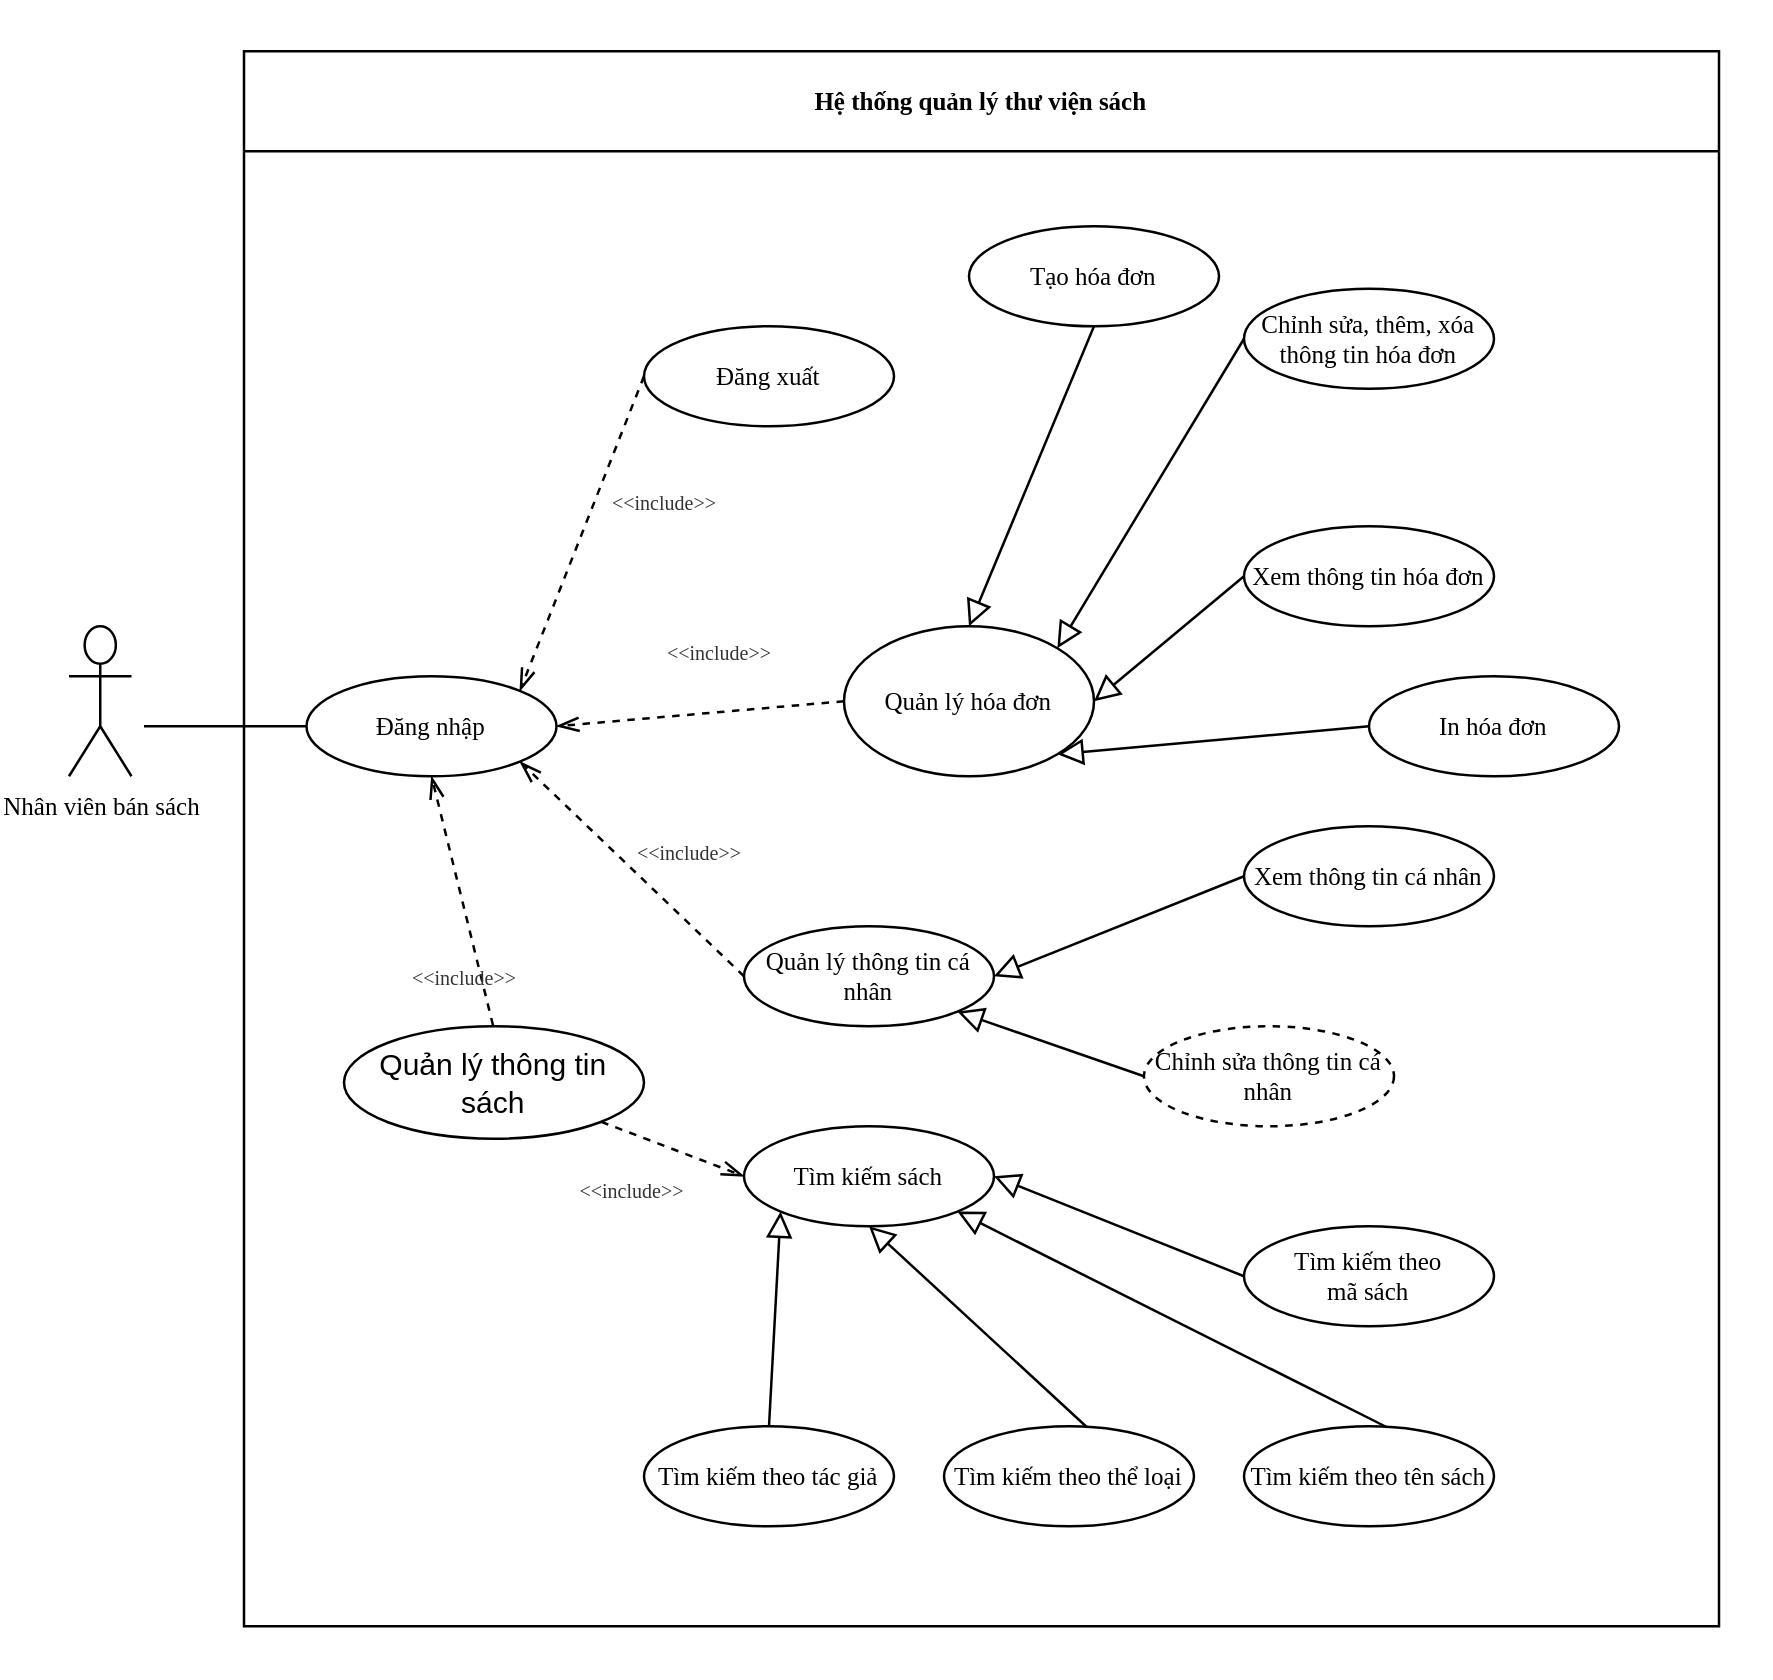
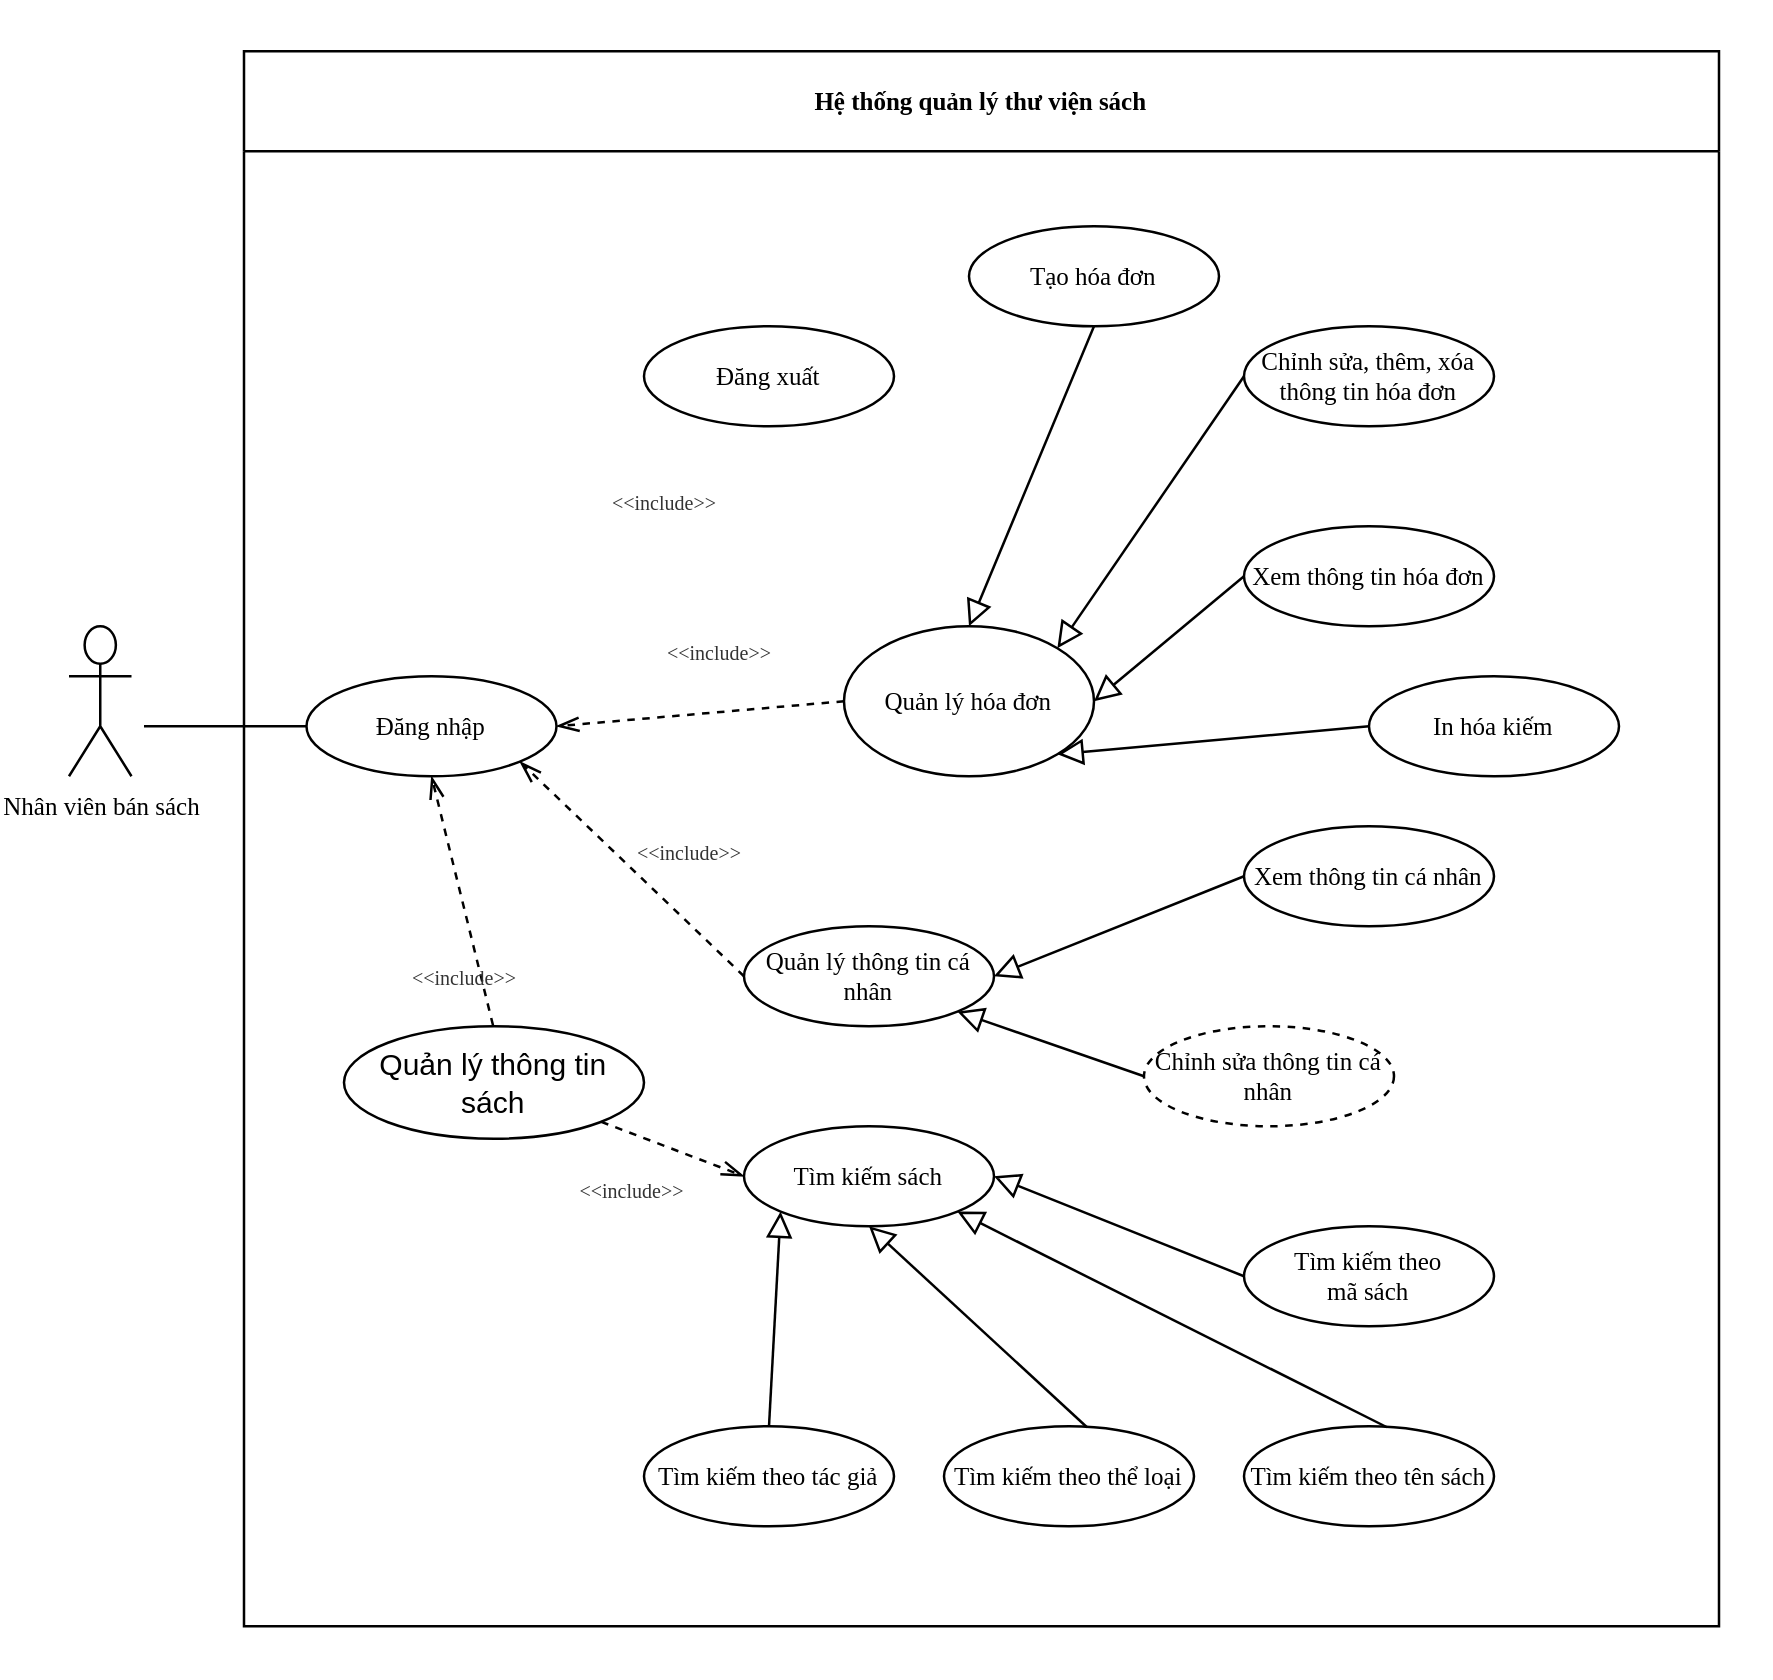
(1369, 339) -> (1369, 376)
(583, 531) -> none
(1494, 726) -> (1494, 726)
